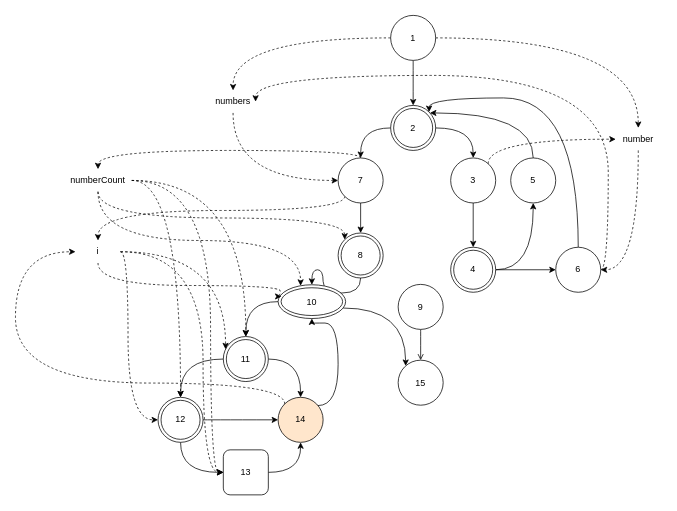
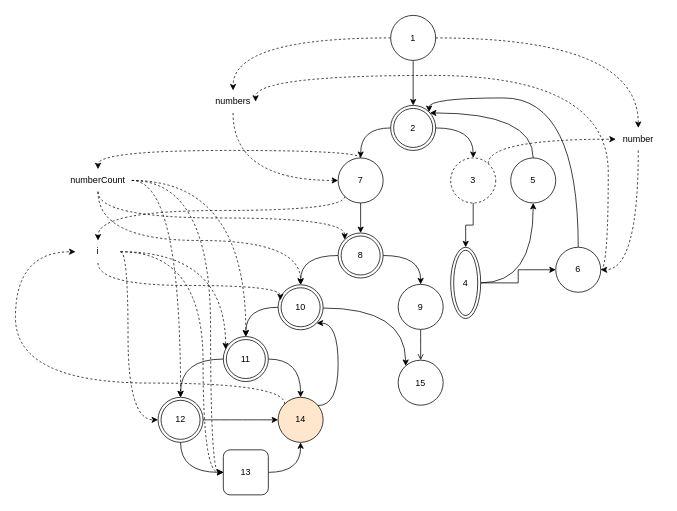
(473, 180) -> (473, 180)
none -> (407, 259)
(473, 270) -> (465, 283)
(312, 302) -> (300, 307)
